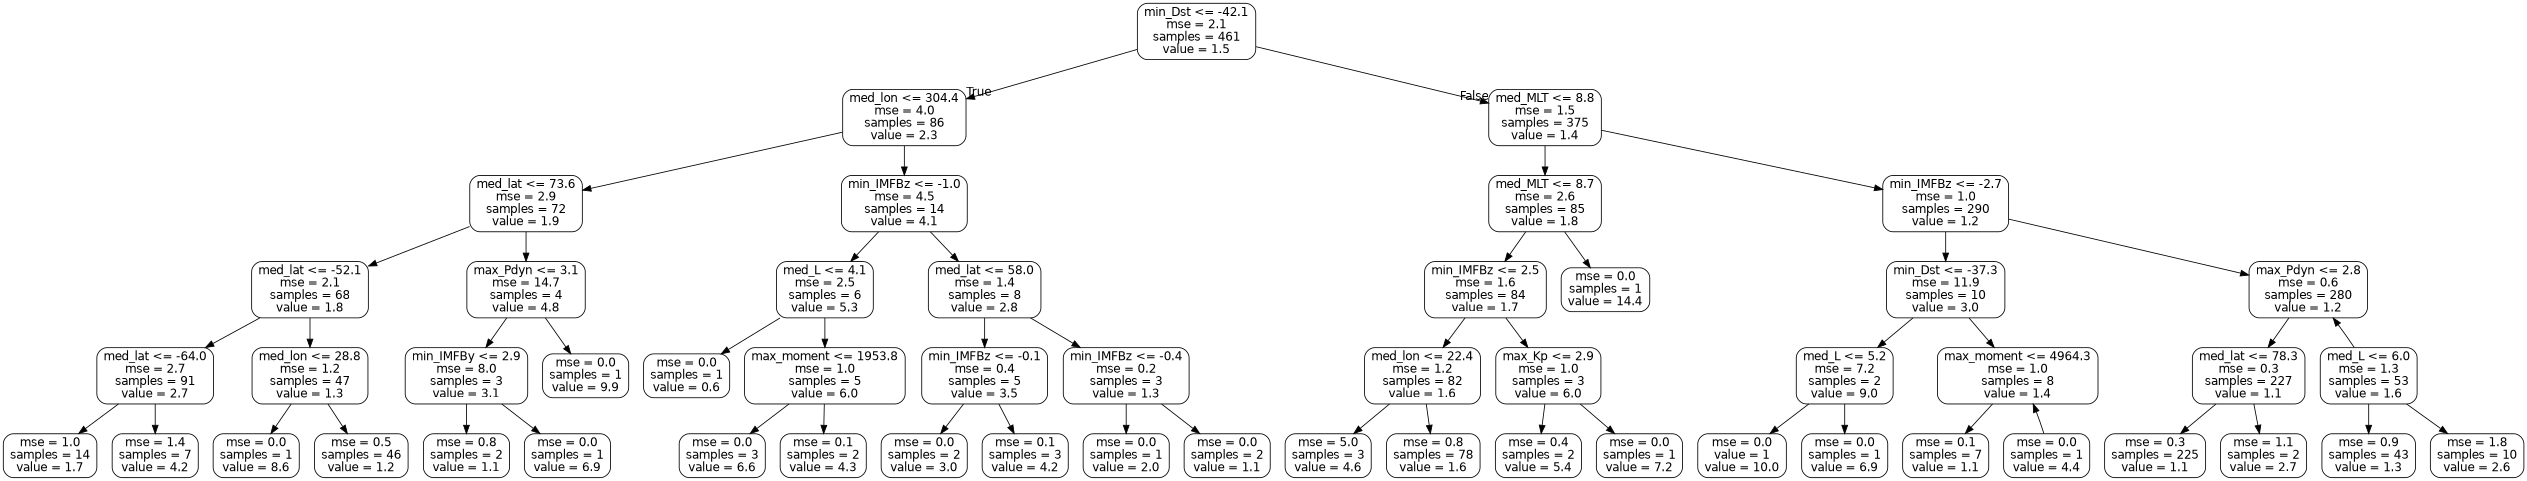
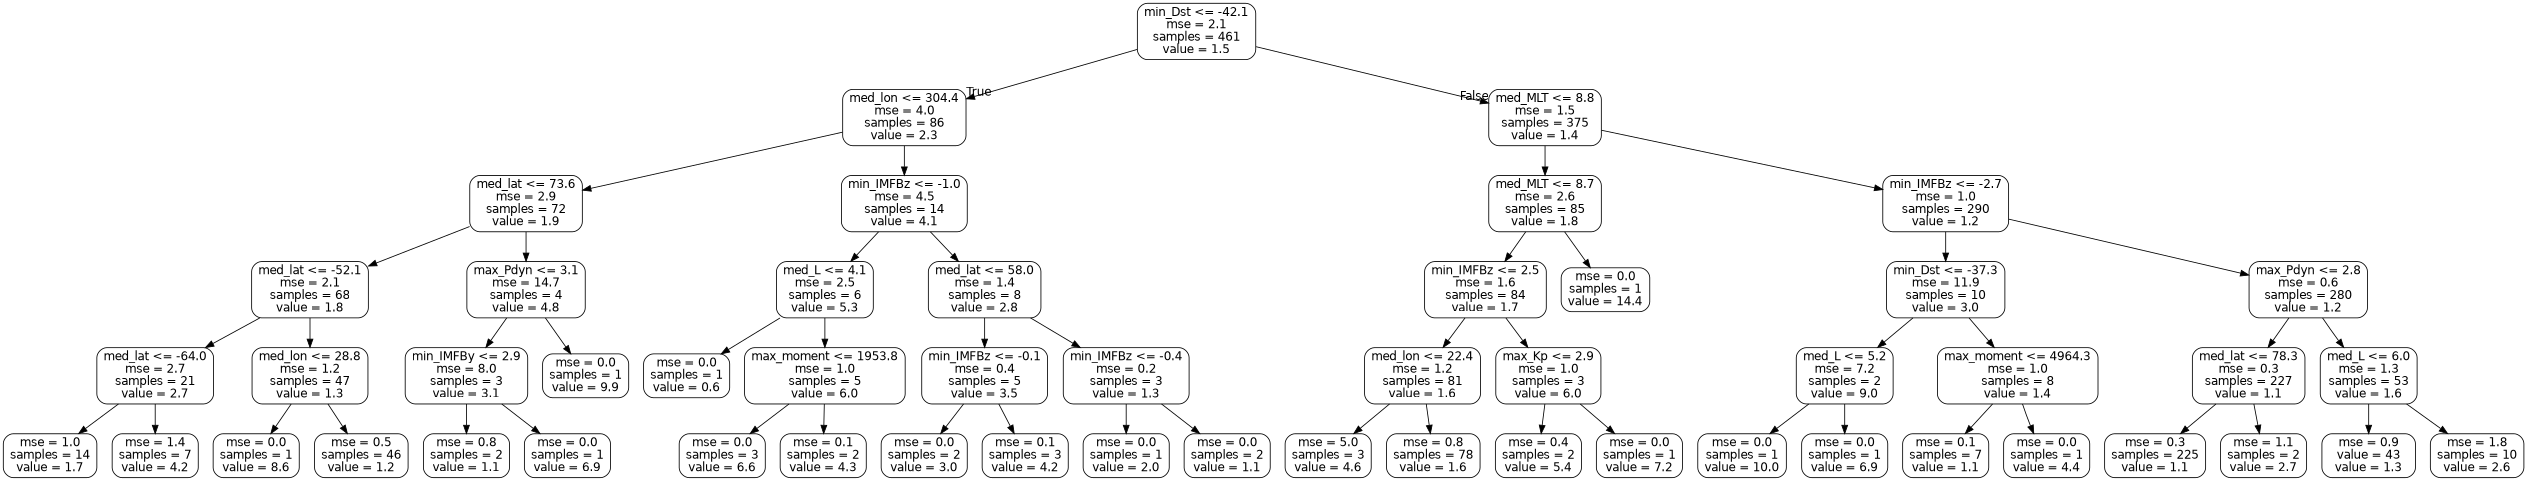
(2346, 336) -> (2330, 329)
(155, 376) -> (155, 376)
(1423, 376) -> (1423, 376)
(2040, 423) -> (2026, 415)
(1742, 456) -> (1742, 456)
(2369, 456) -> (2369, 456)
